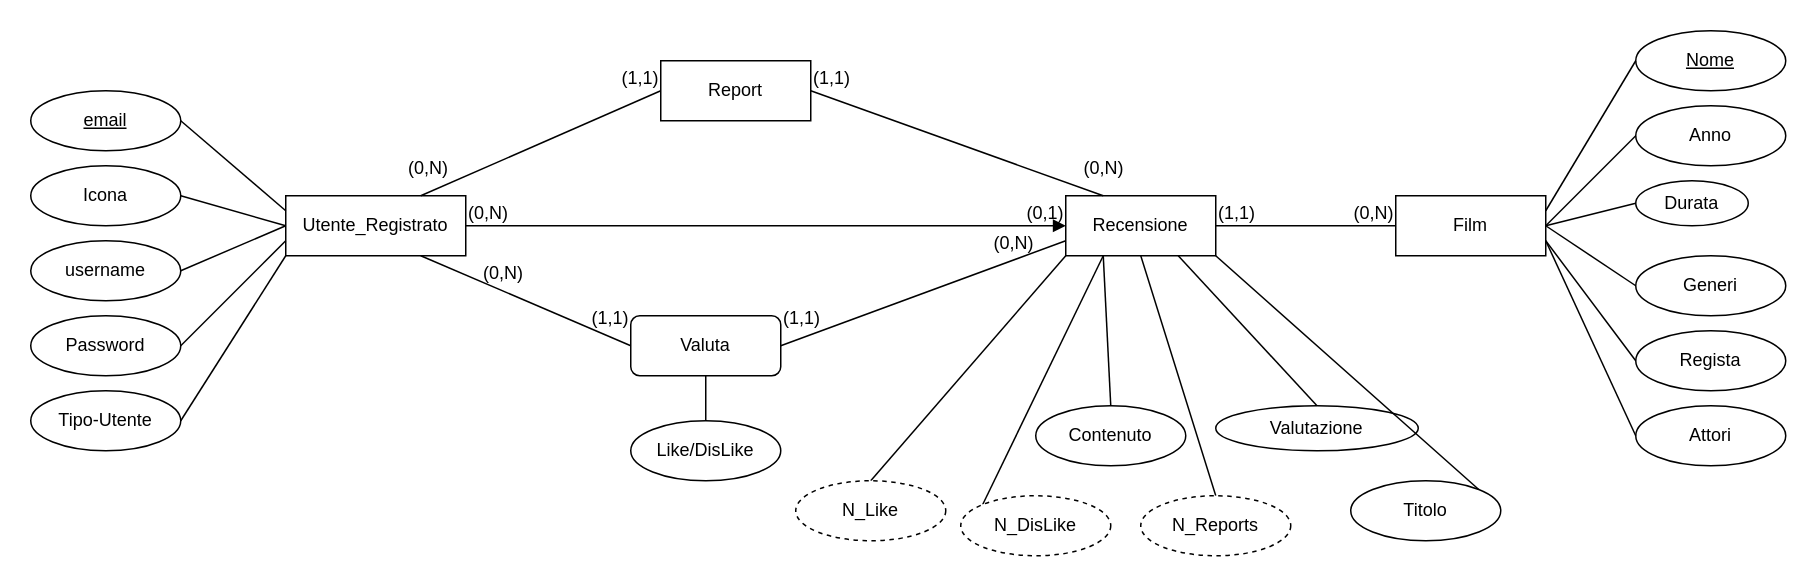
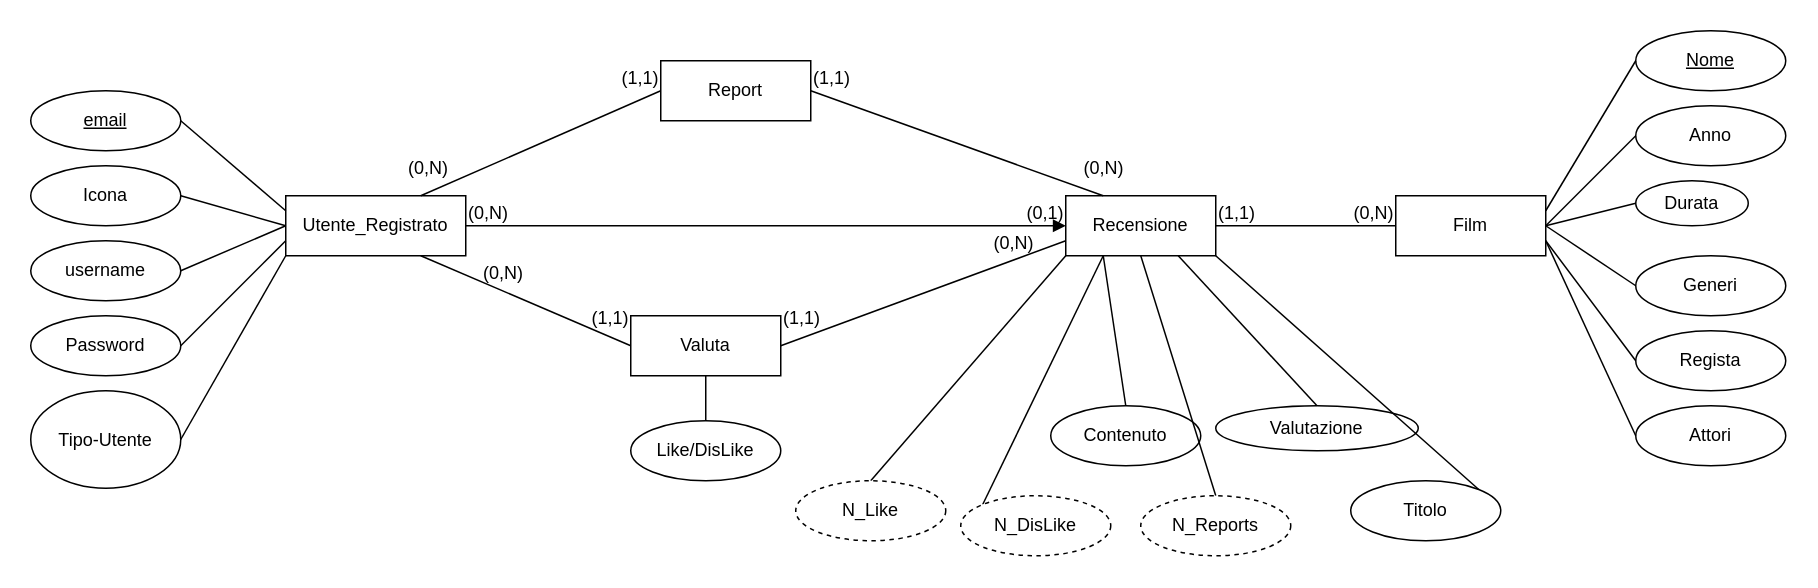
(706, 346) -> (706, 346)
(106, 421) -> (106, 440)
(1111, 436) -> (1126, 436)
